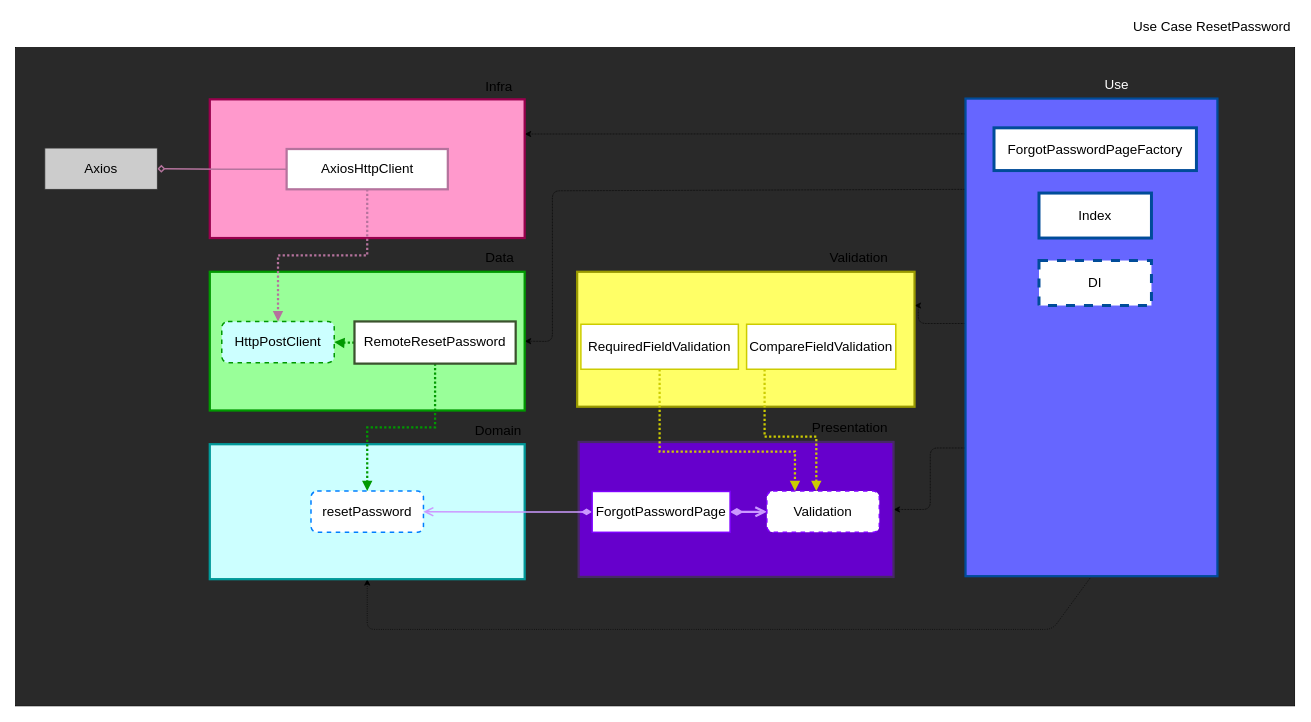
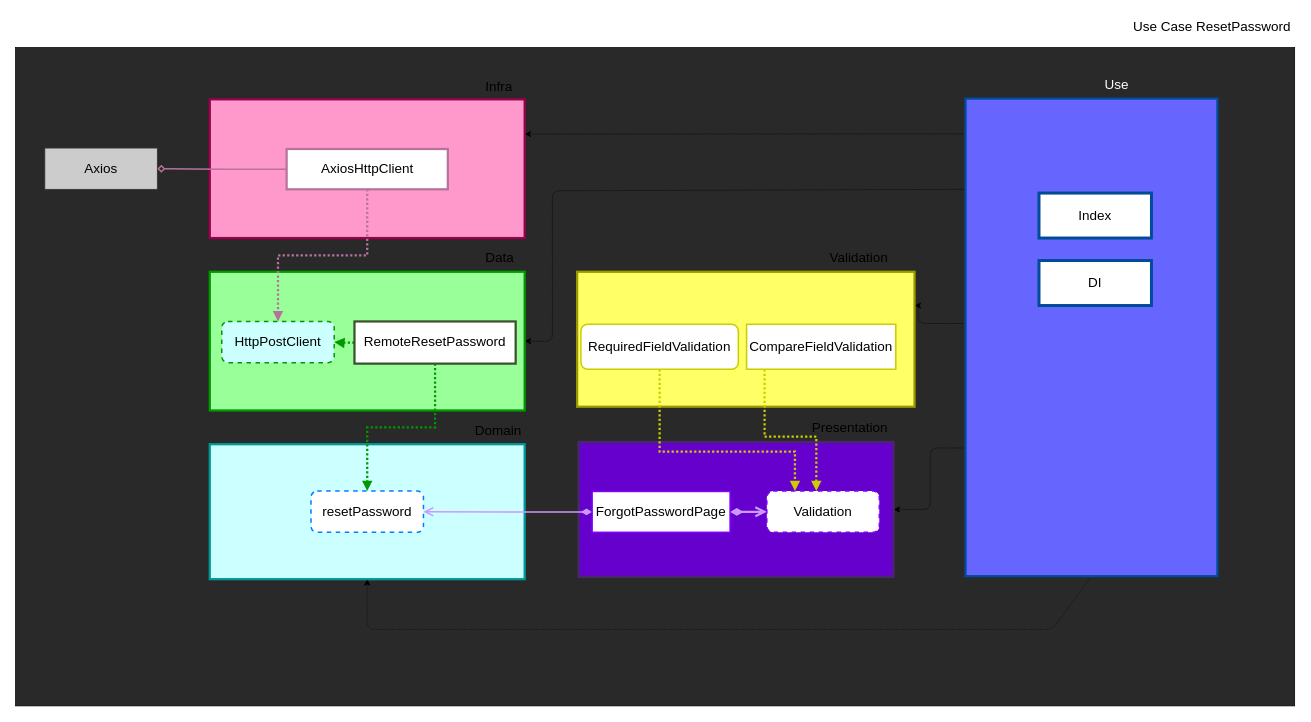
(1095, 149) -> none
(1095, 283) -> (1095, 283)
(660, 347) -> (660, 347)
